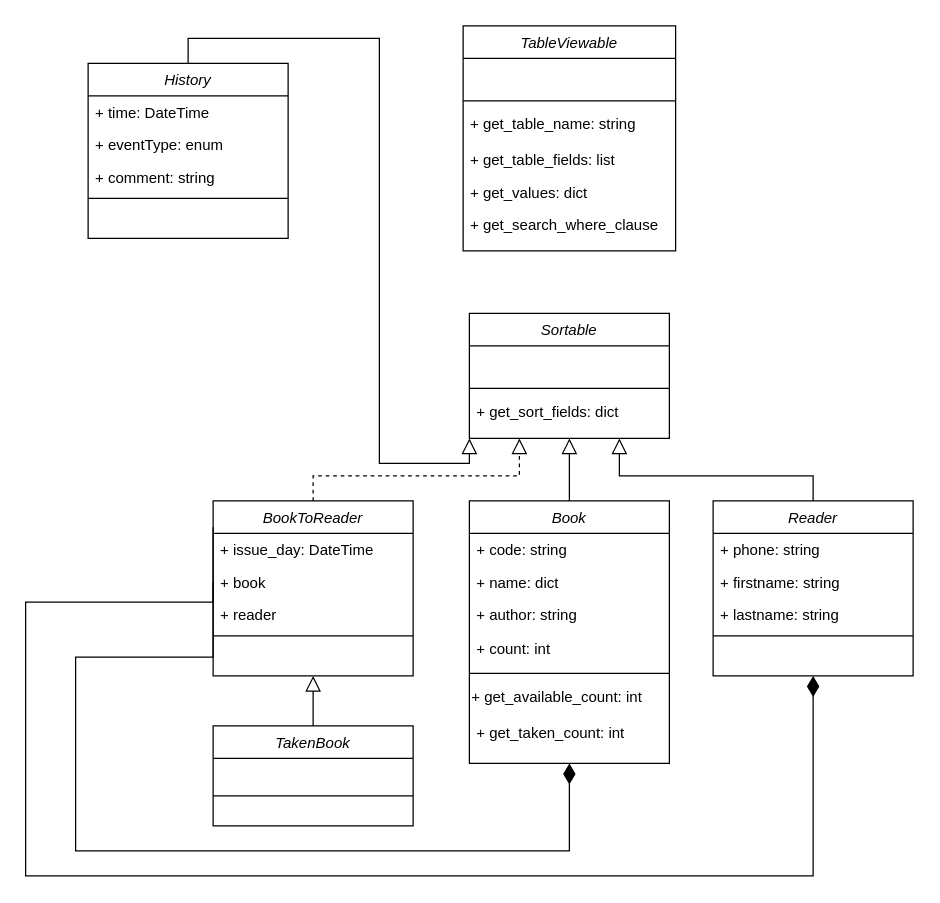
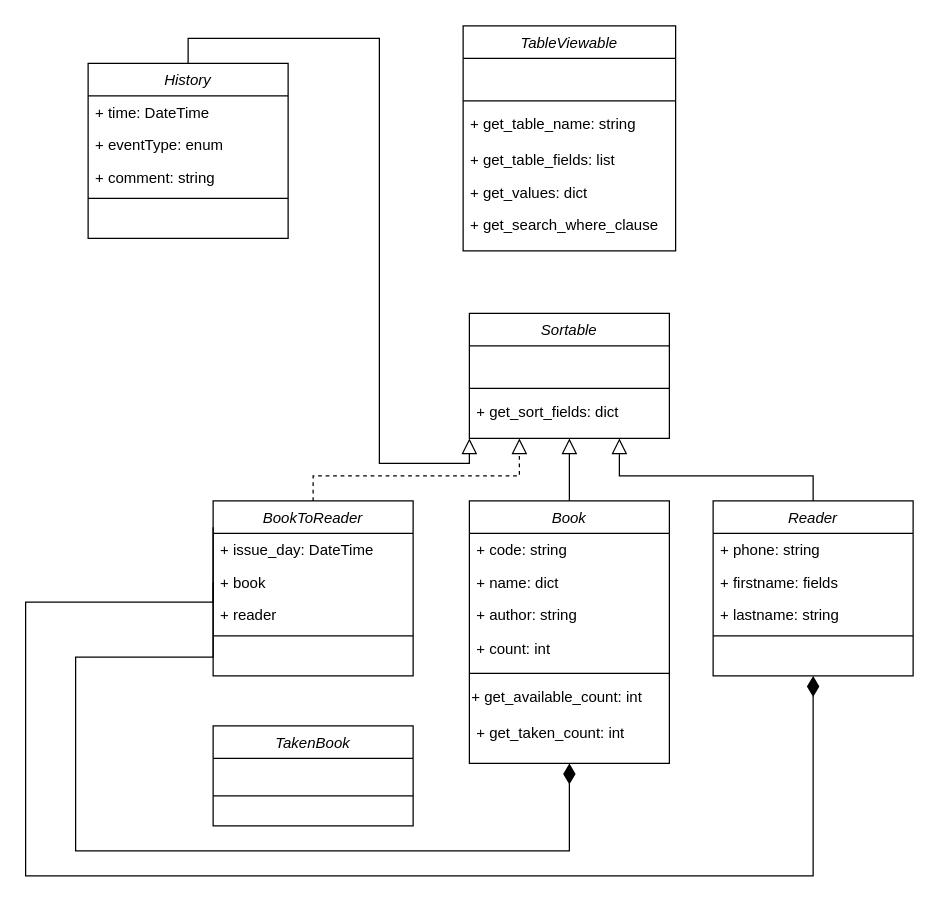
(790, 583) -> (788, 583)
(313, 708) -> none
